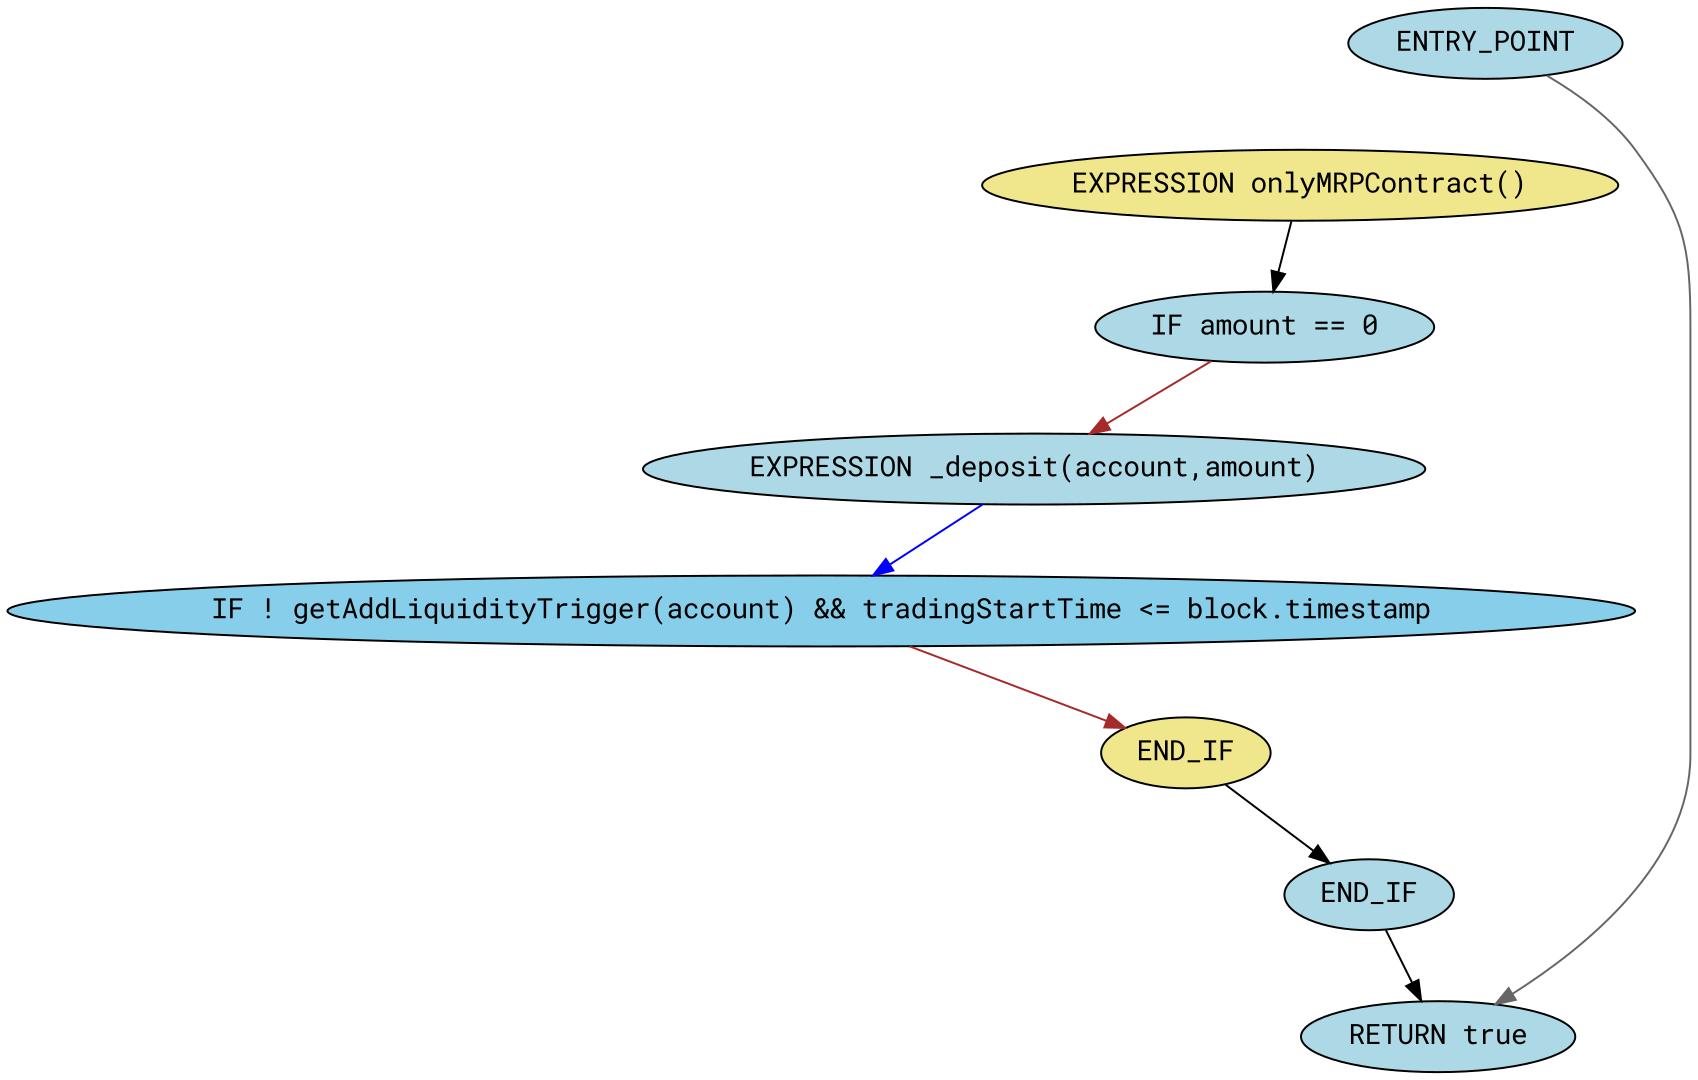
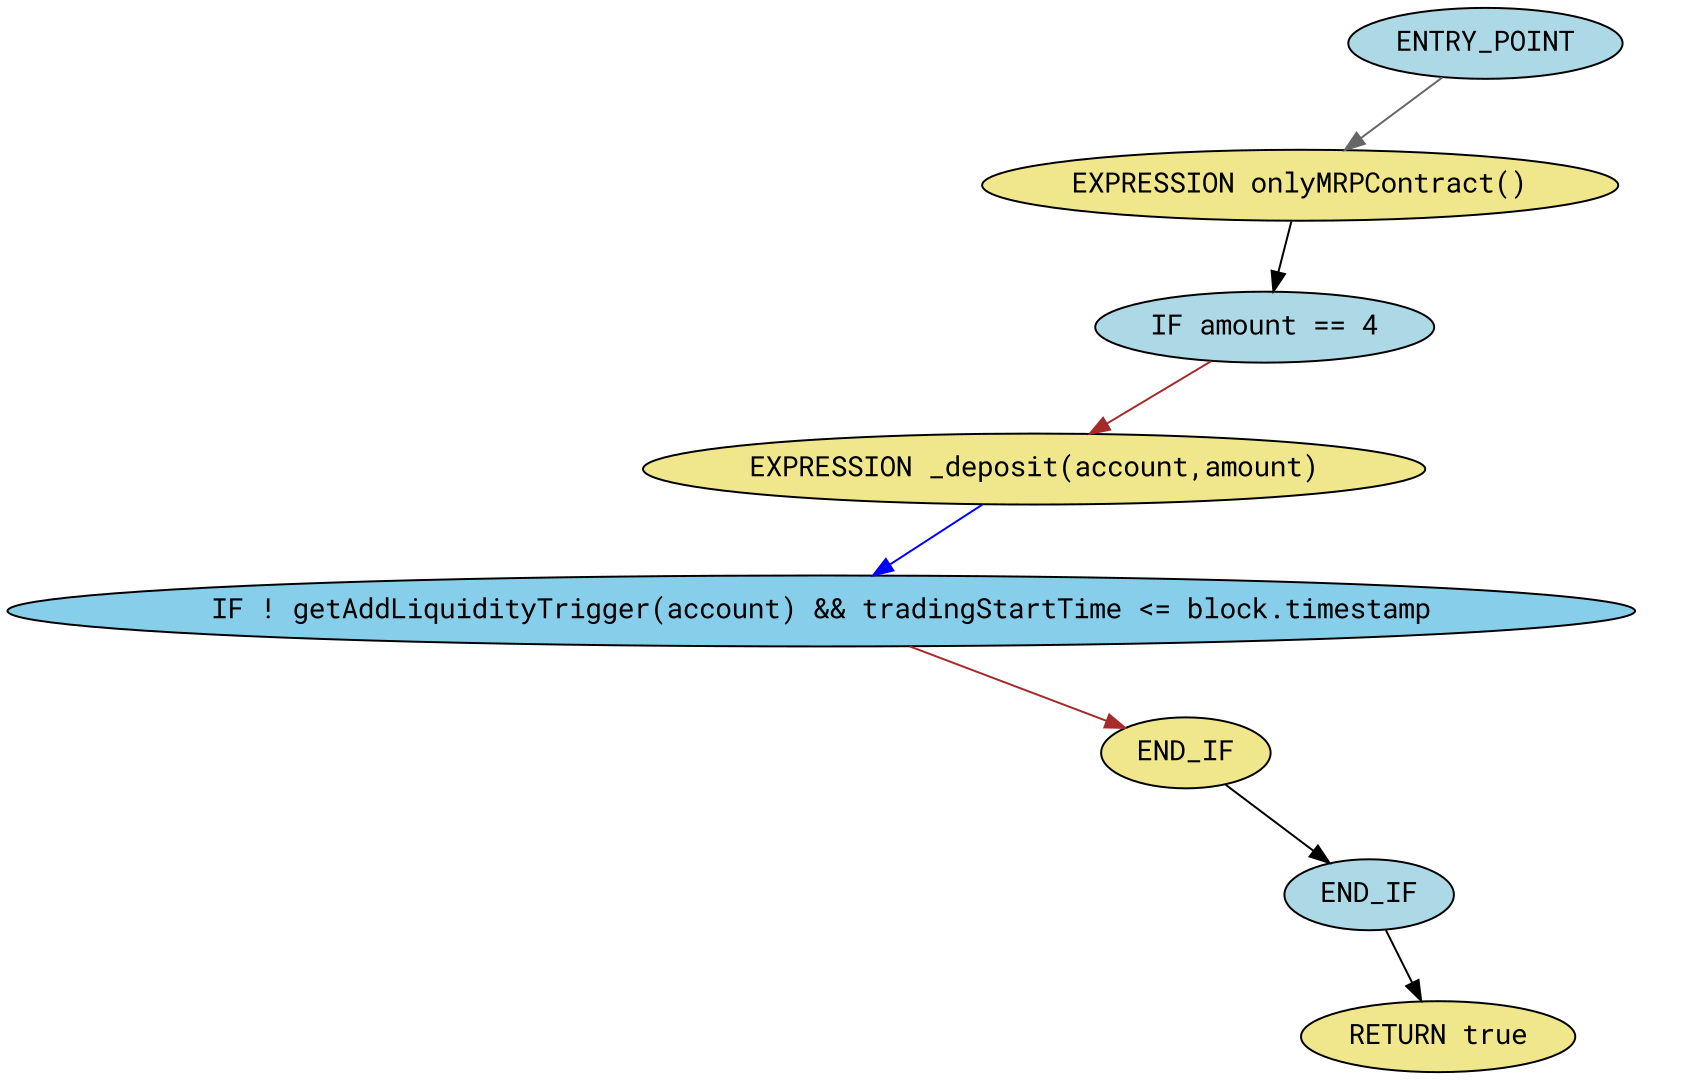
(1265, 327) -> (1265, 327)
(1034, 469) -> (1034, 469)
(1690, 543) -> (1402, 108)
(1438, 1037) -> (1438, 1037)
